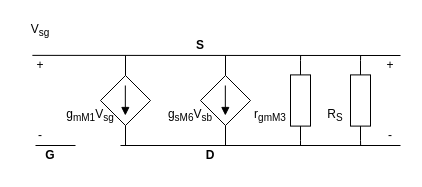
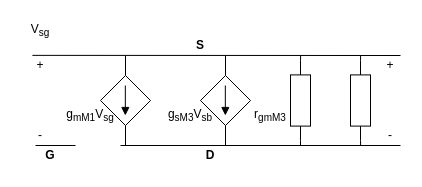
(191, 116) -> (191, 116)
(336, 116) -> none
